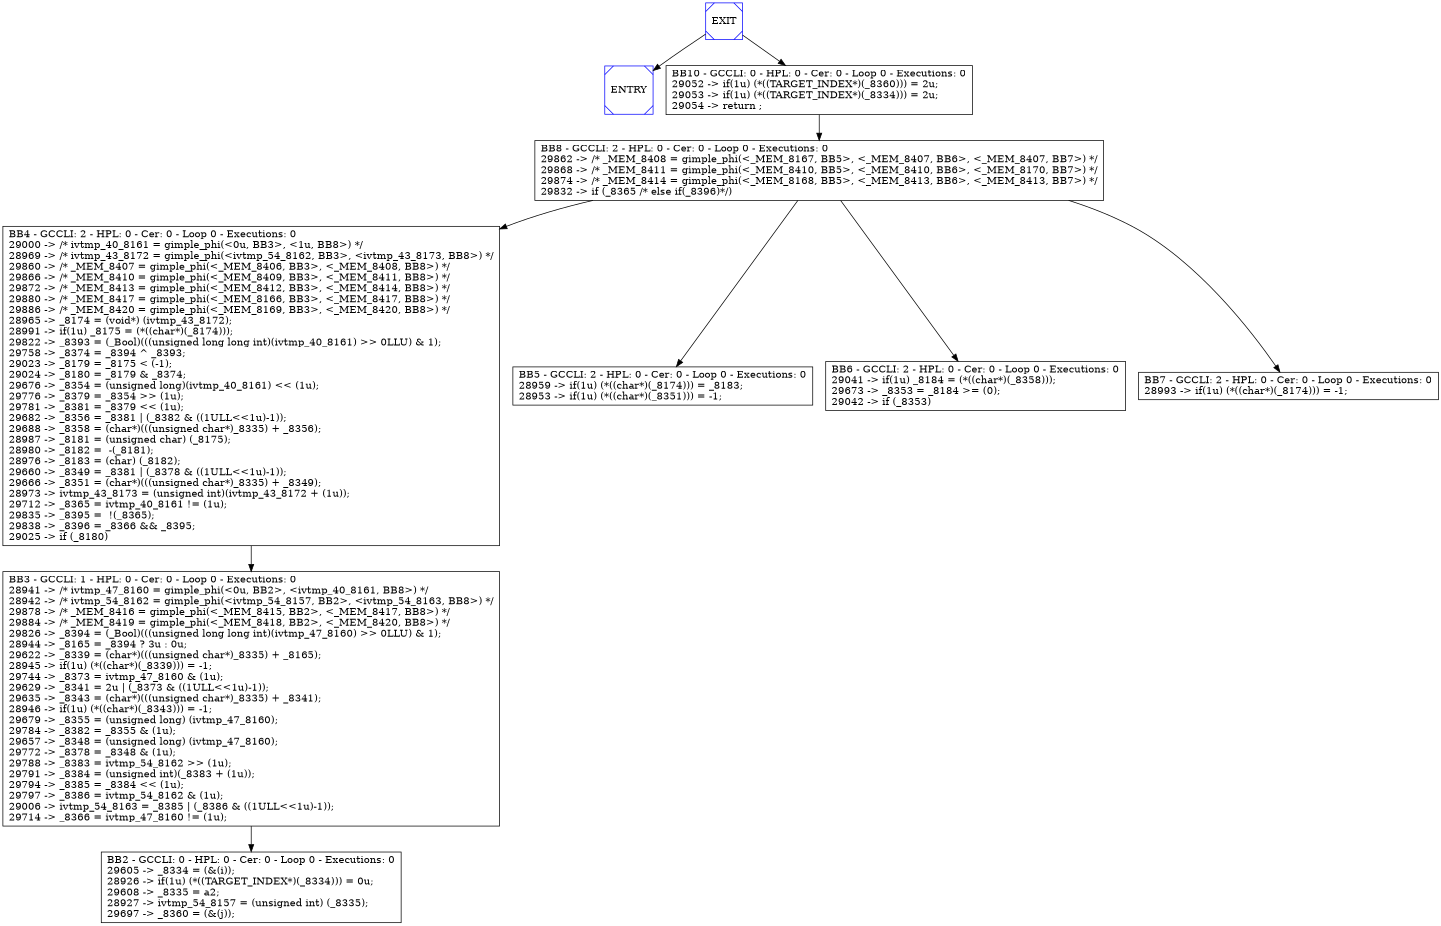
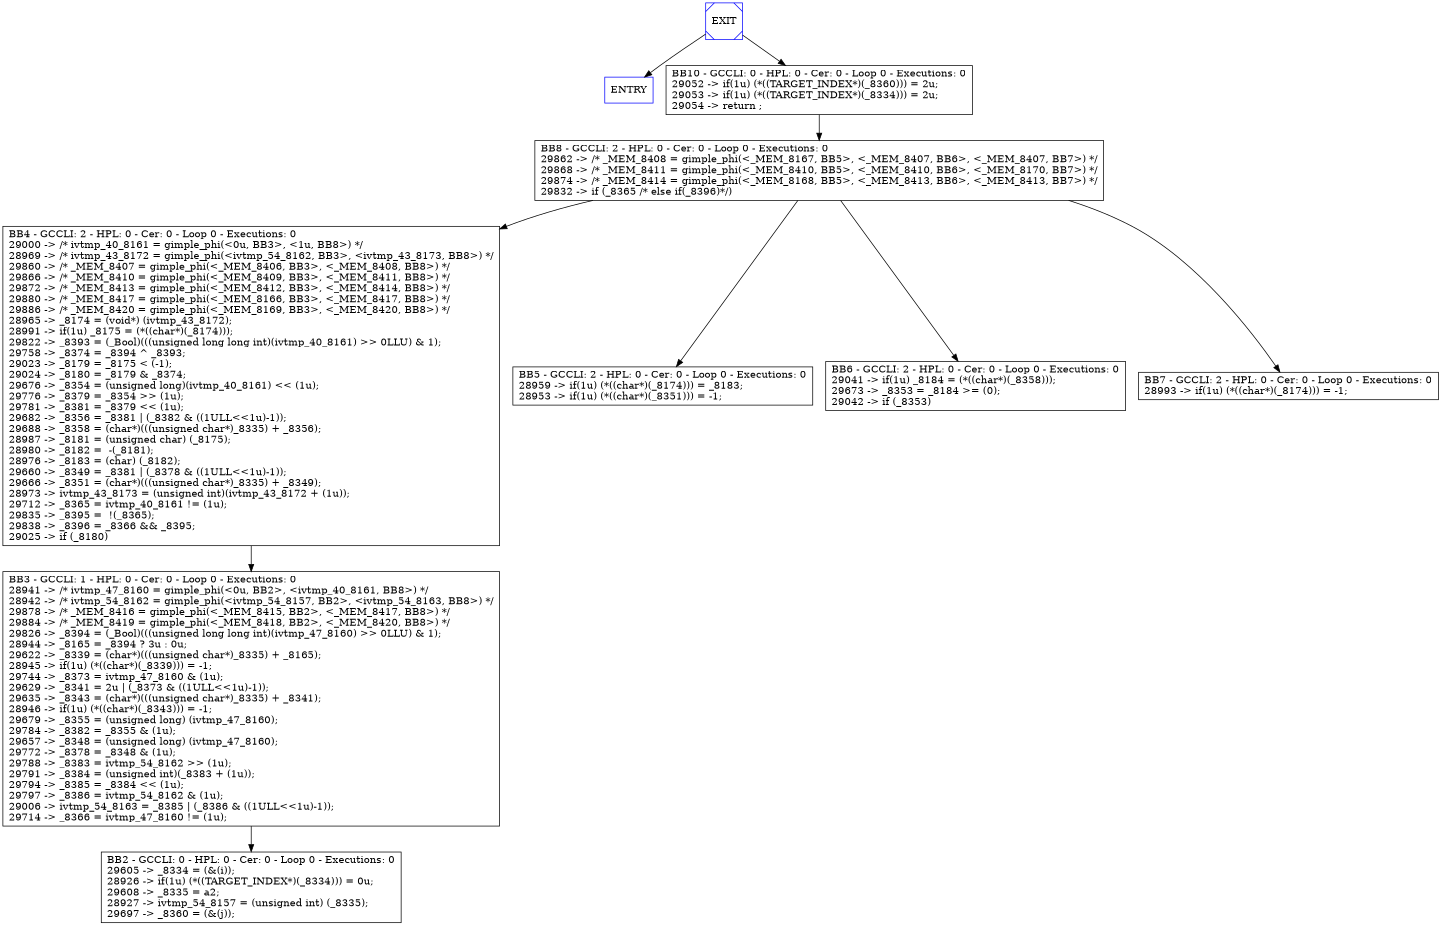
(629, 90) -> (629, 90)
